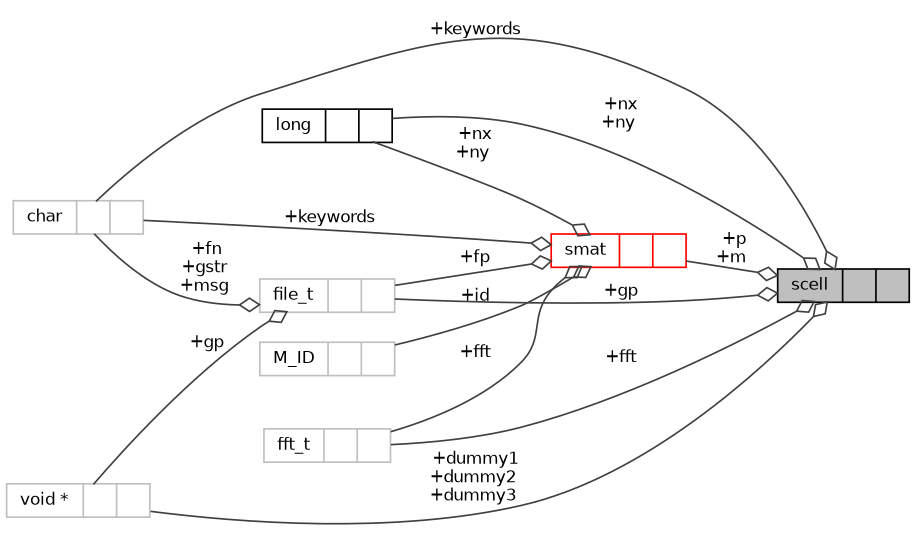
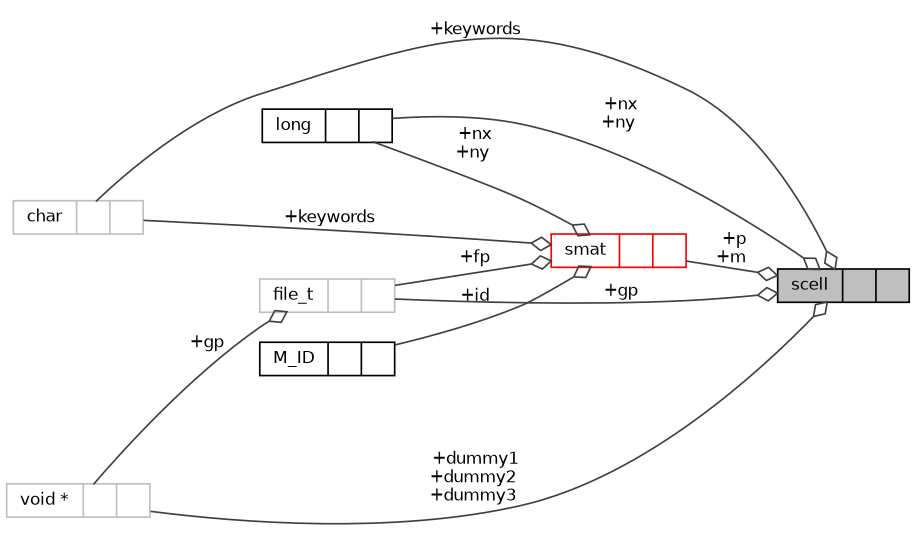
(159, 286) -> none
(327, 359) -> (327, 359)
(327, 446) -> none
